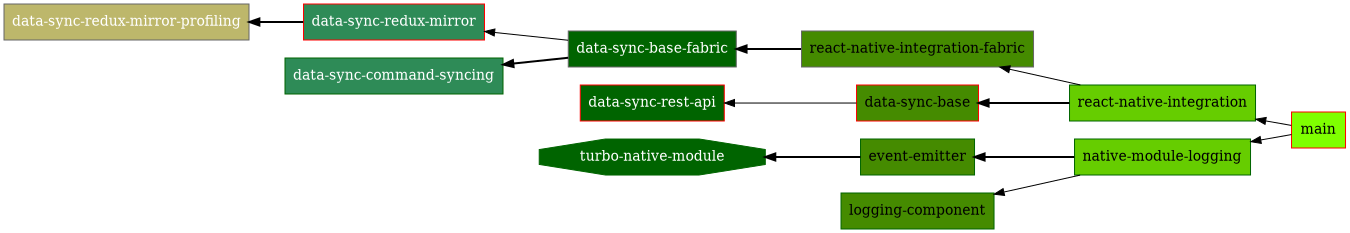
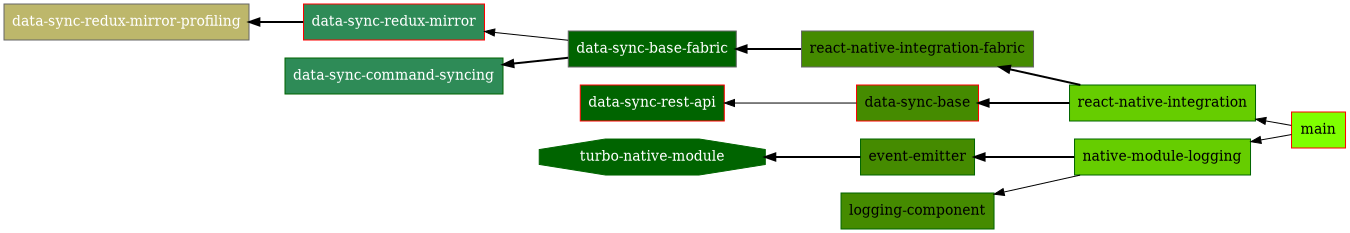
(1045, 77) -> (1045, 77)
